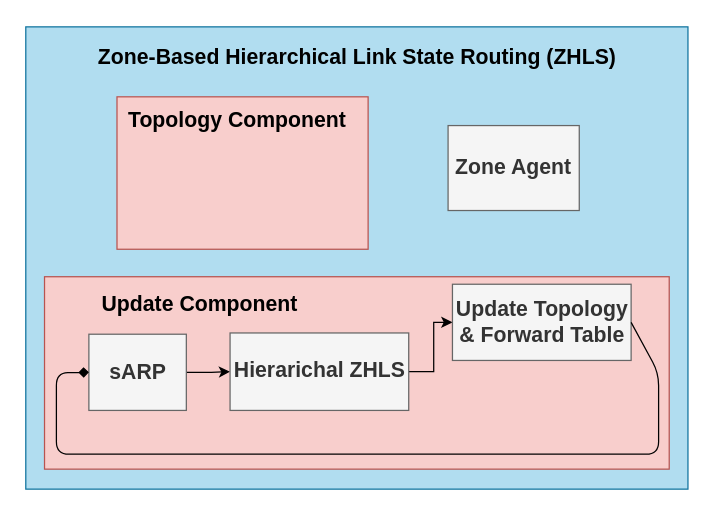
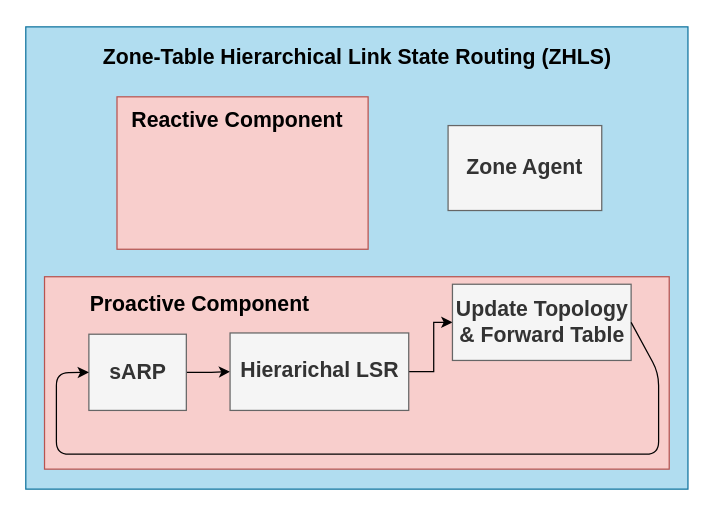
(358, 58) -> (358, 58)
(238, 122) -> (238, 122)
(514, 168) -> (525, 168)
(200, 306) -> (200, 306)
(320, 372) -> (320, 372)
(78, 373) -> (79, 373)
